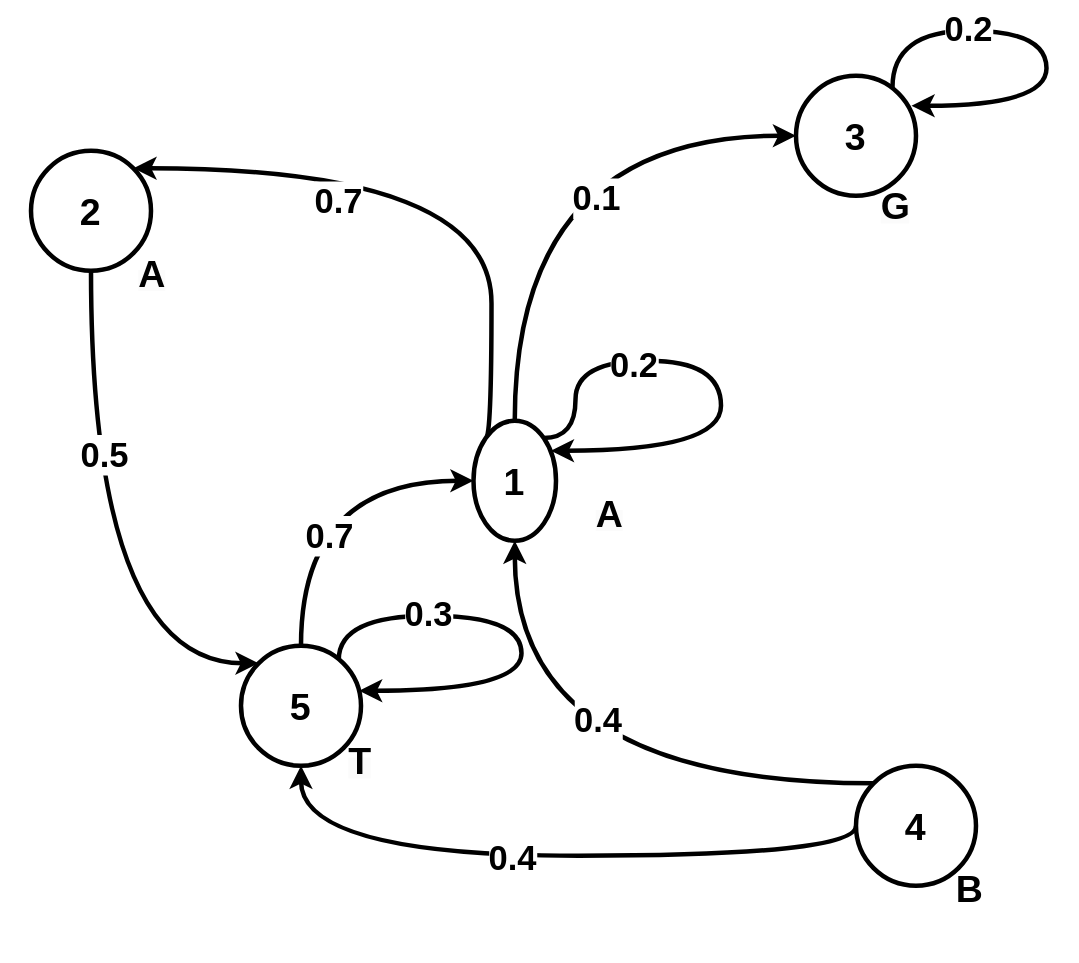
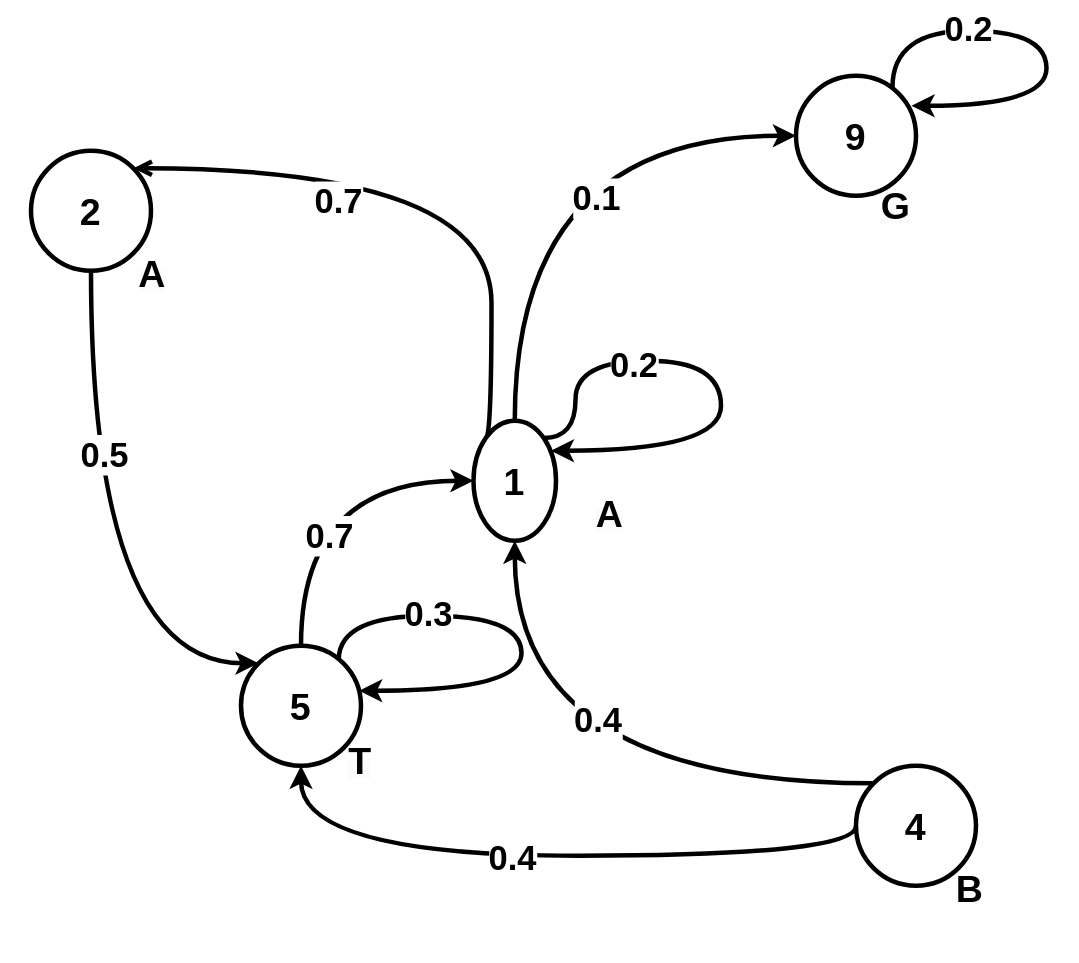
(856, 136) -> (856, 136)
(151, 168) -> (153, 169)
